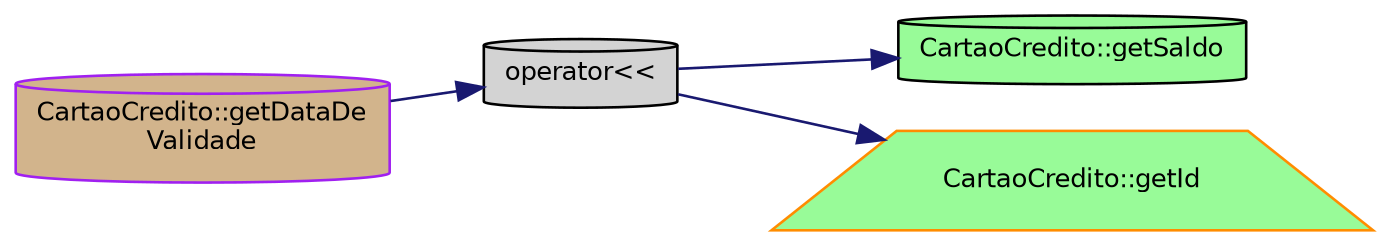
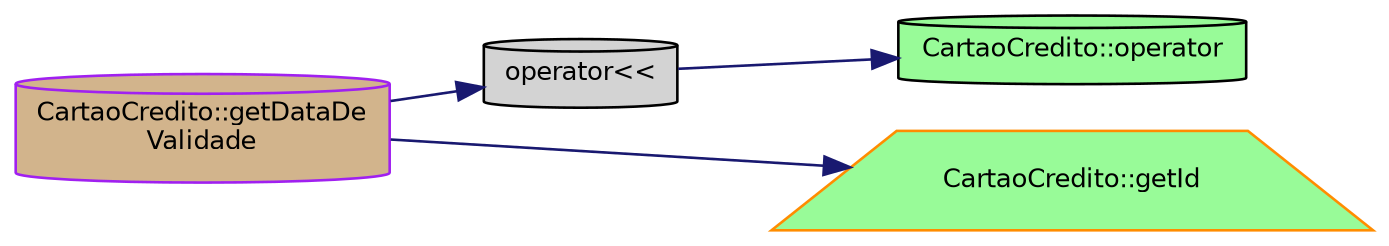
(1072, 50) -> (1072, 50)
(768, 114) -> (607, 153)
